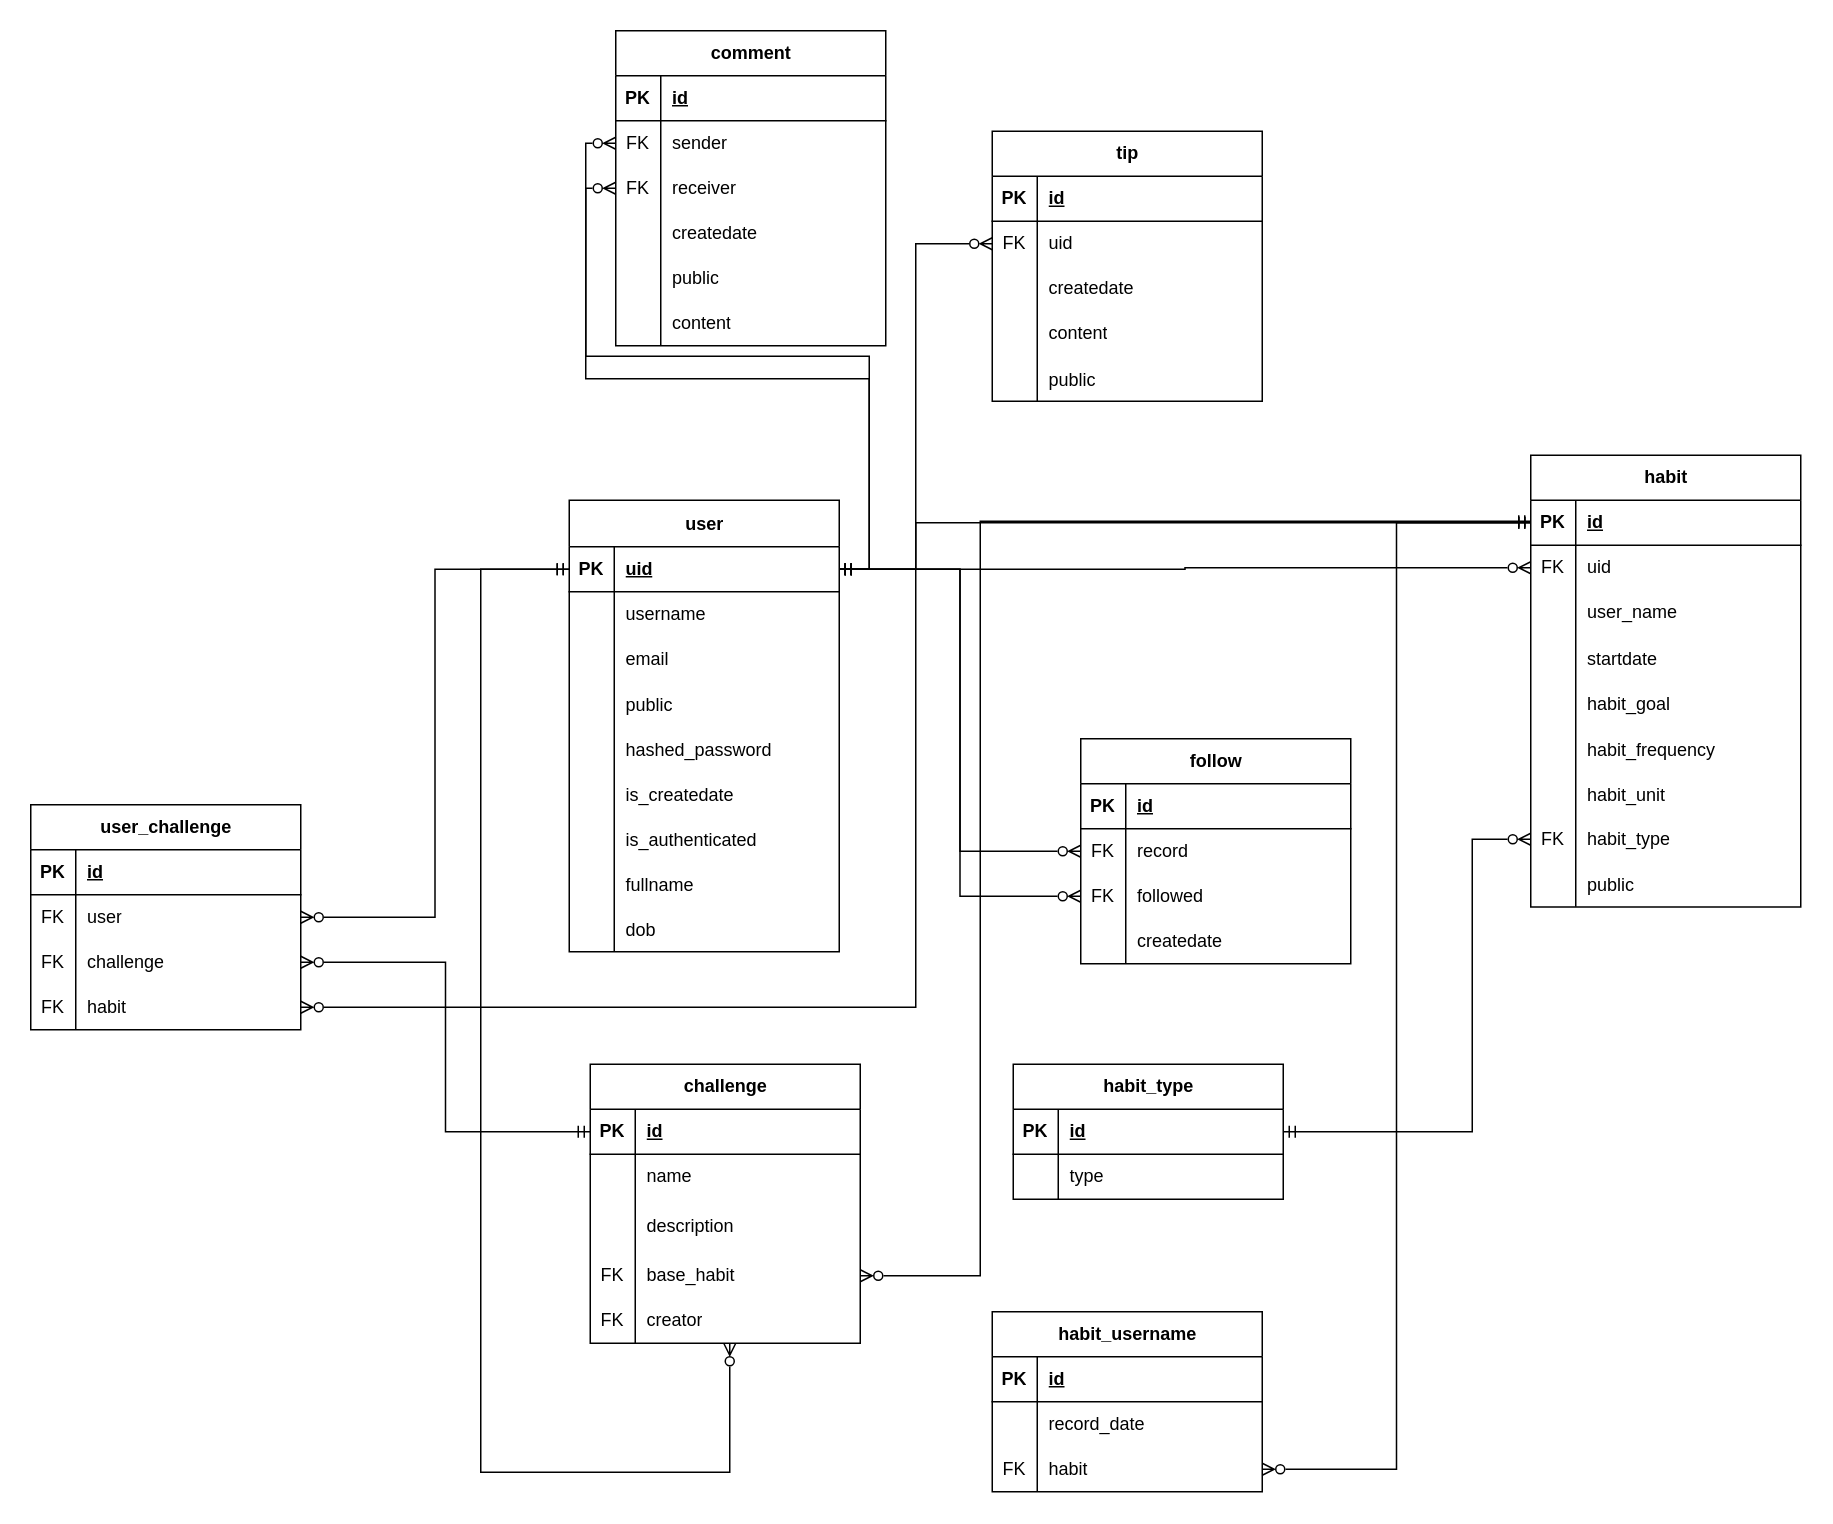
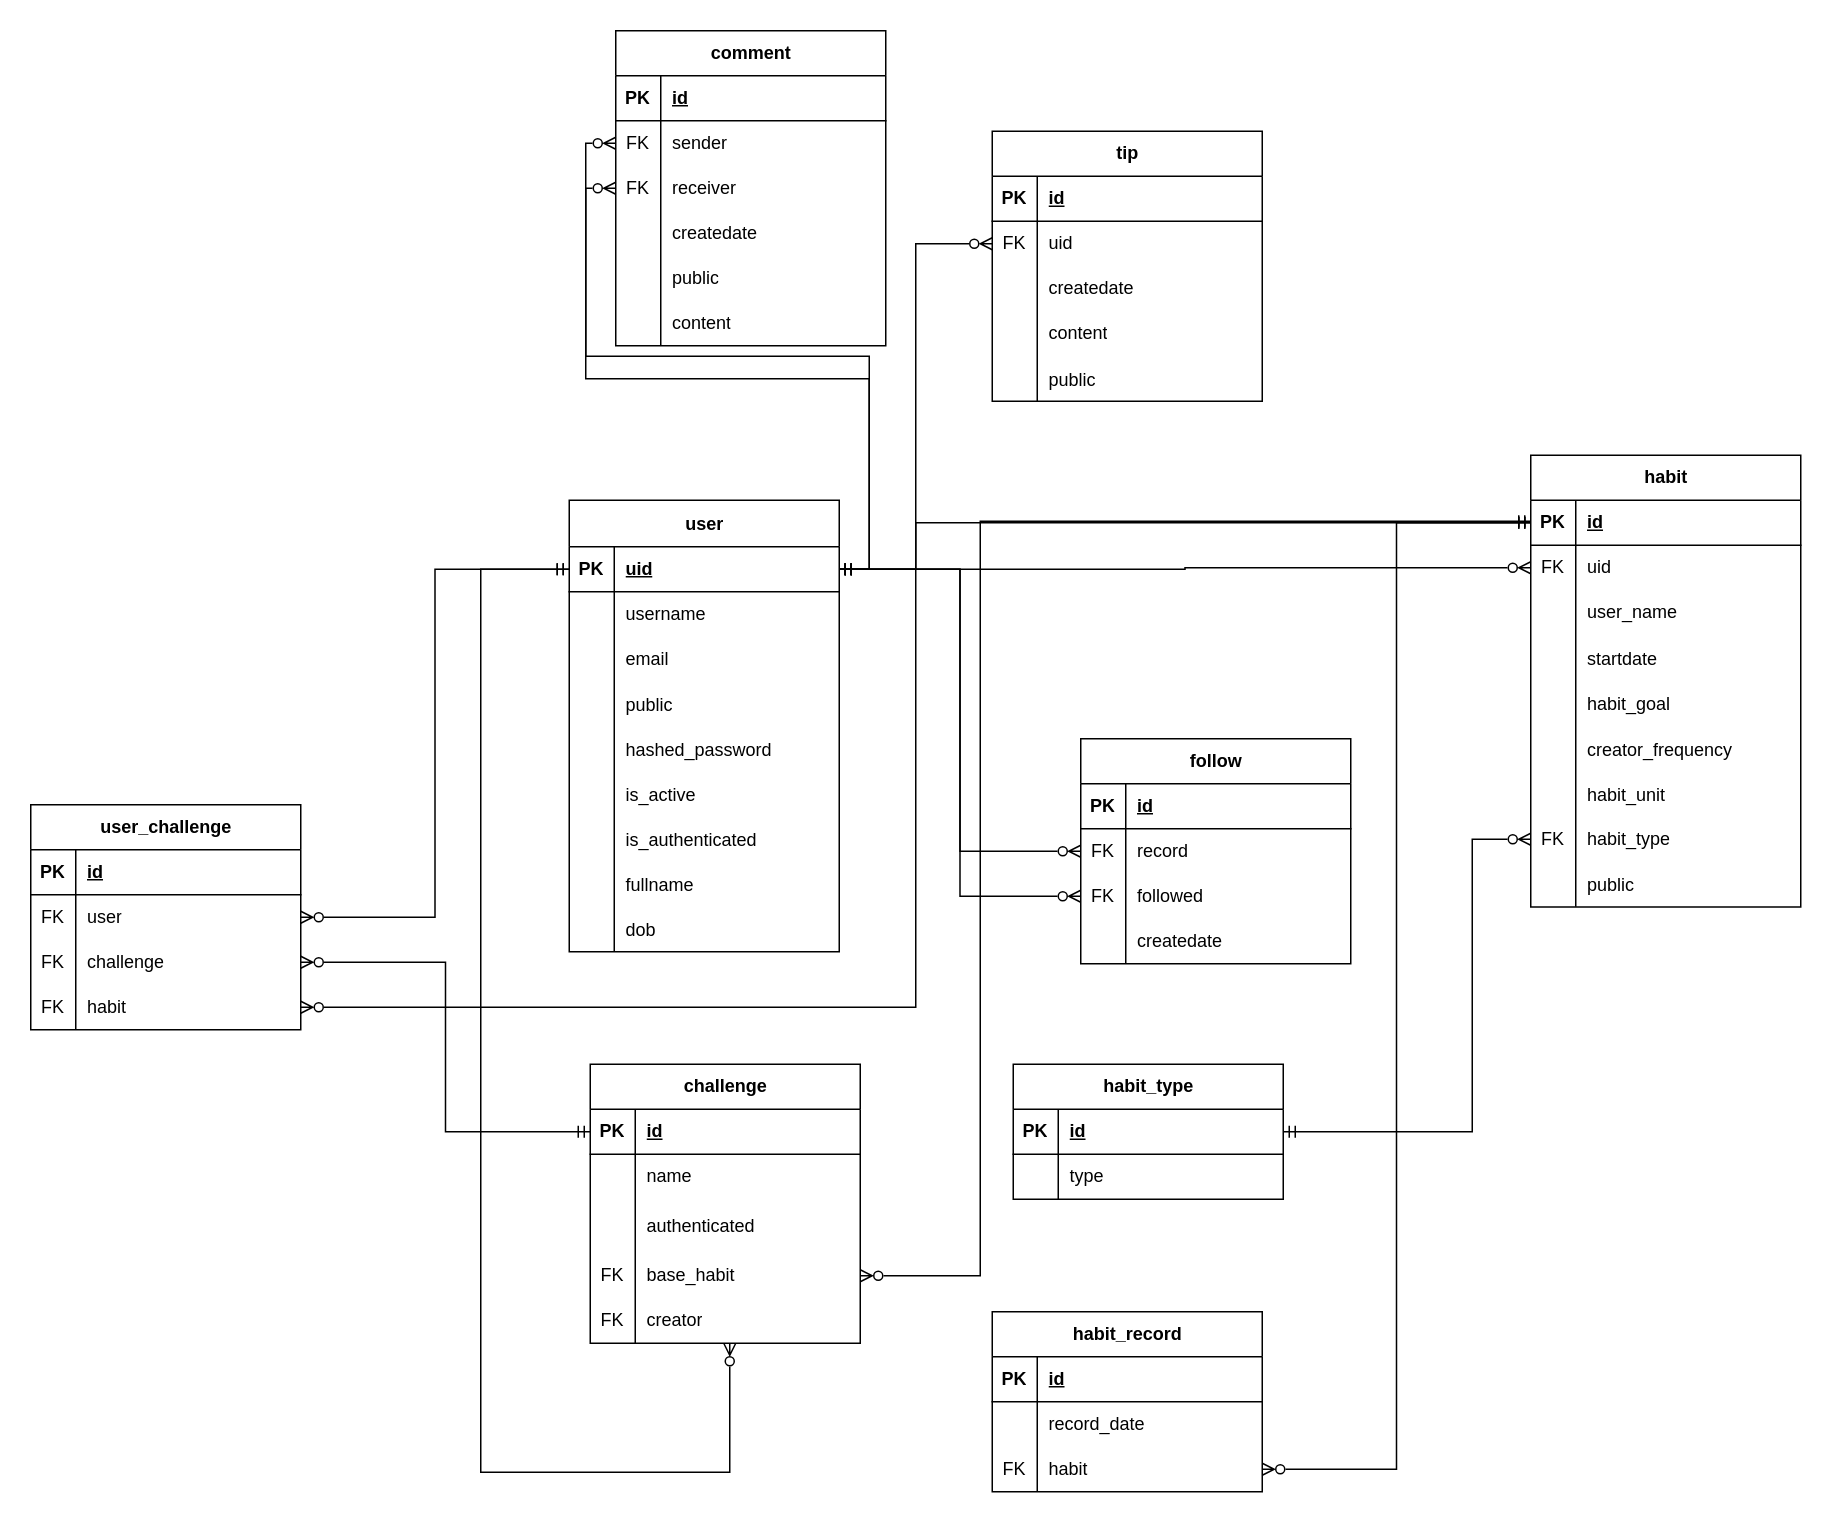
(1660, 750) -> (1673, 750)
(689, 795) -> (666, 795)
(698, 1226) -> (710, 1226)
(1128, 1334) -> (1128, 1334)
